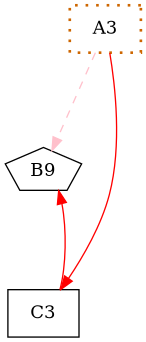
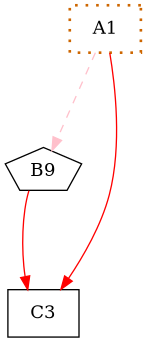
(105, 29) -> (105, 29)
(65, 247) -> (23, 234)
